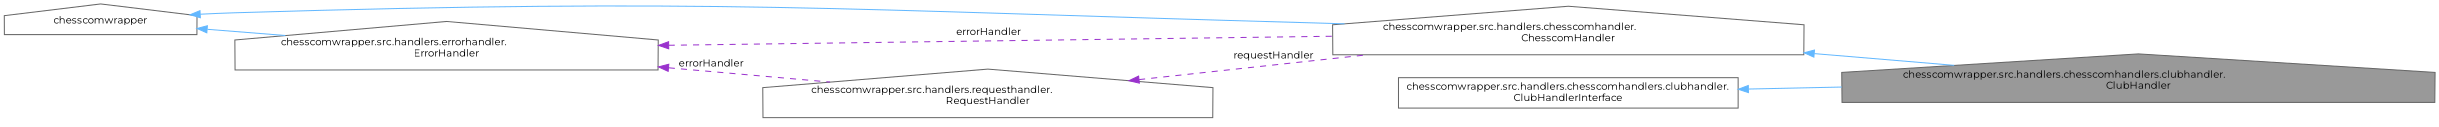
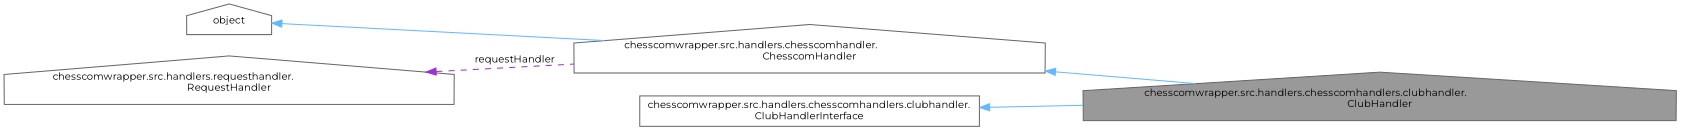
(101, 21) -> (229, 21)
(447, 48) -> none
